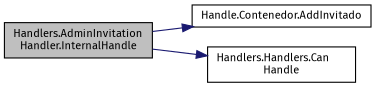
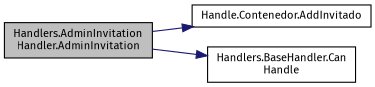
(78, 40) -> (78, 40)
(282, 65) -> (282, 65)
